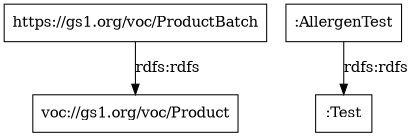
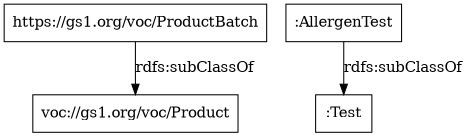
(168, 68) -> (195, 68)
(376, 68) -> (403, 68)
